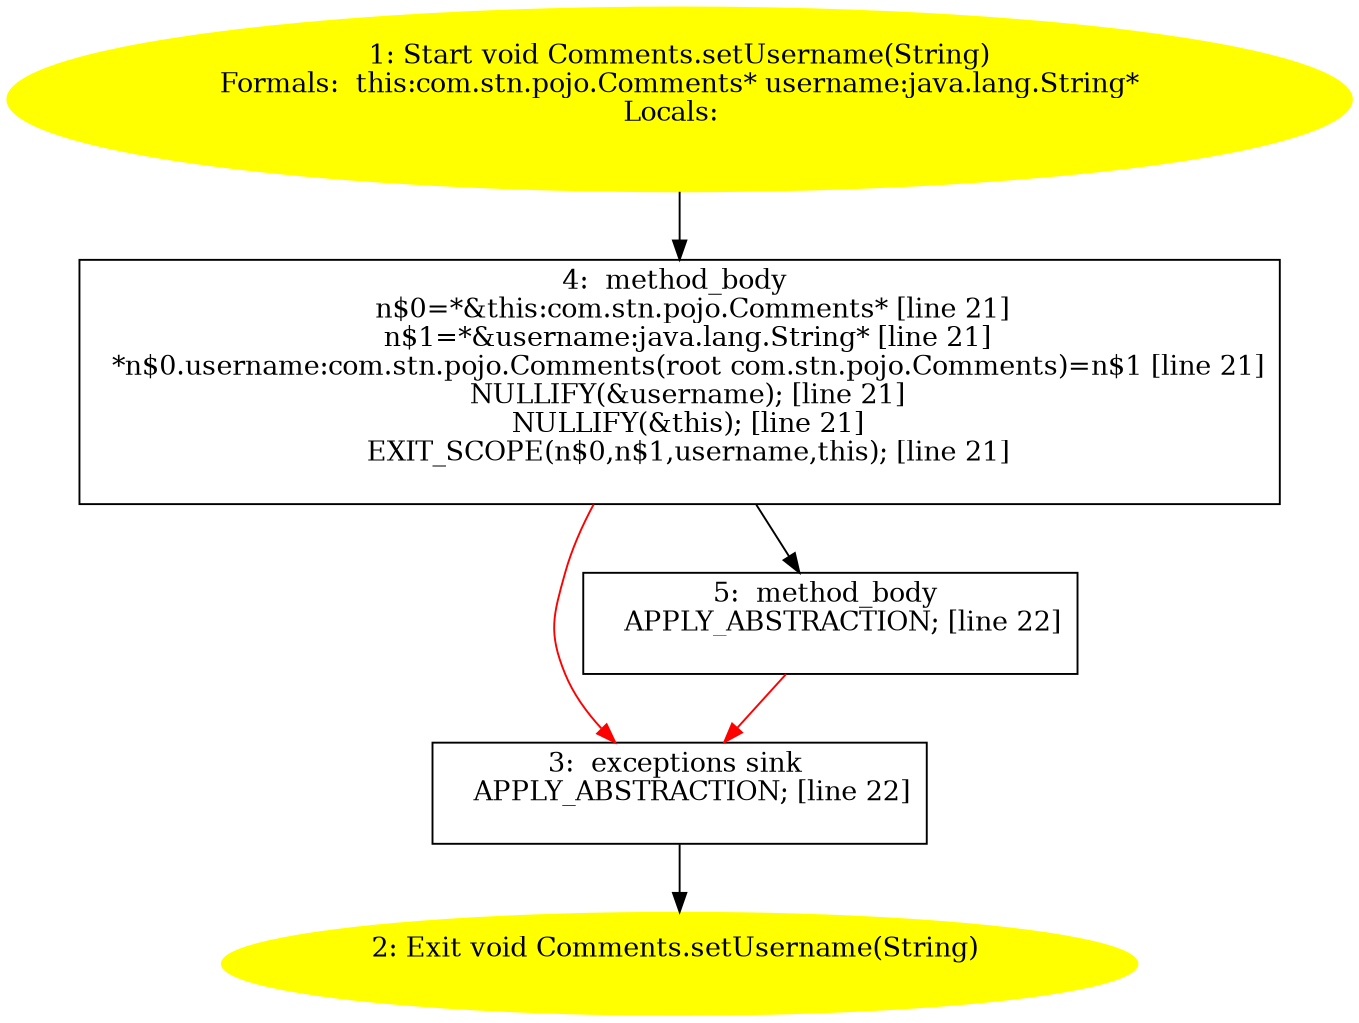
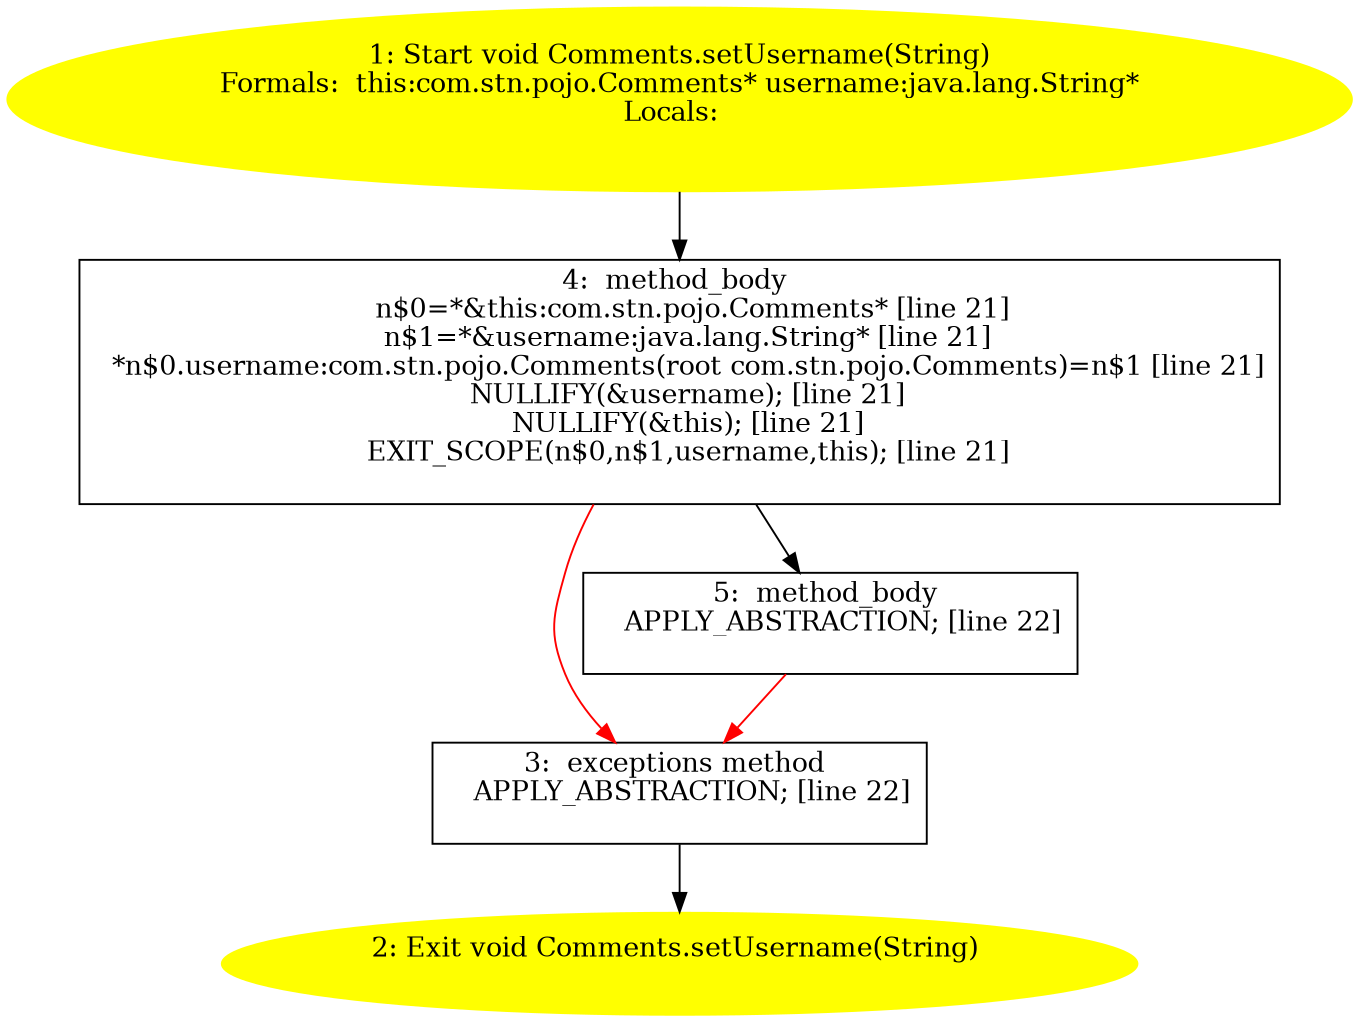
(680, 793) -> (680, 793)
